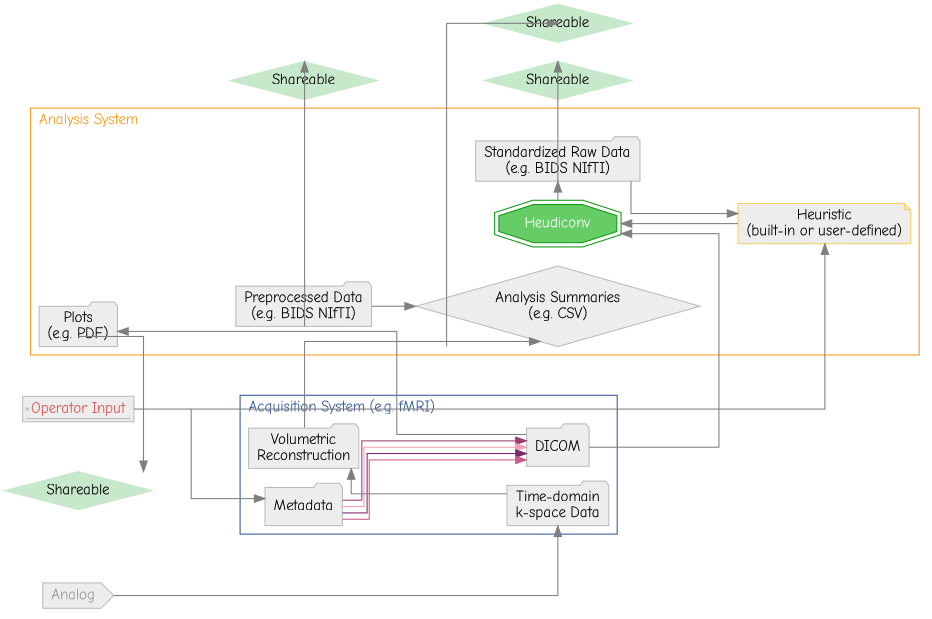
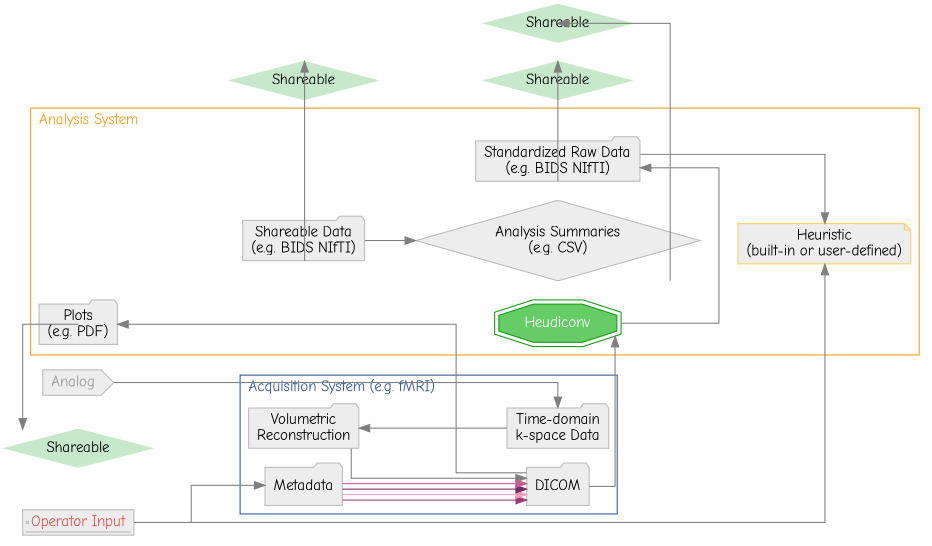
(685, 224) -> none
(304, 306) -> (304, 241)
(374, 341) -> (419, 478)
